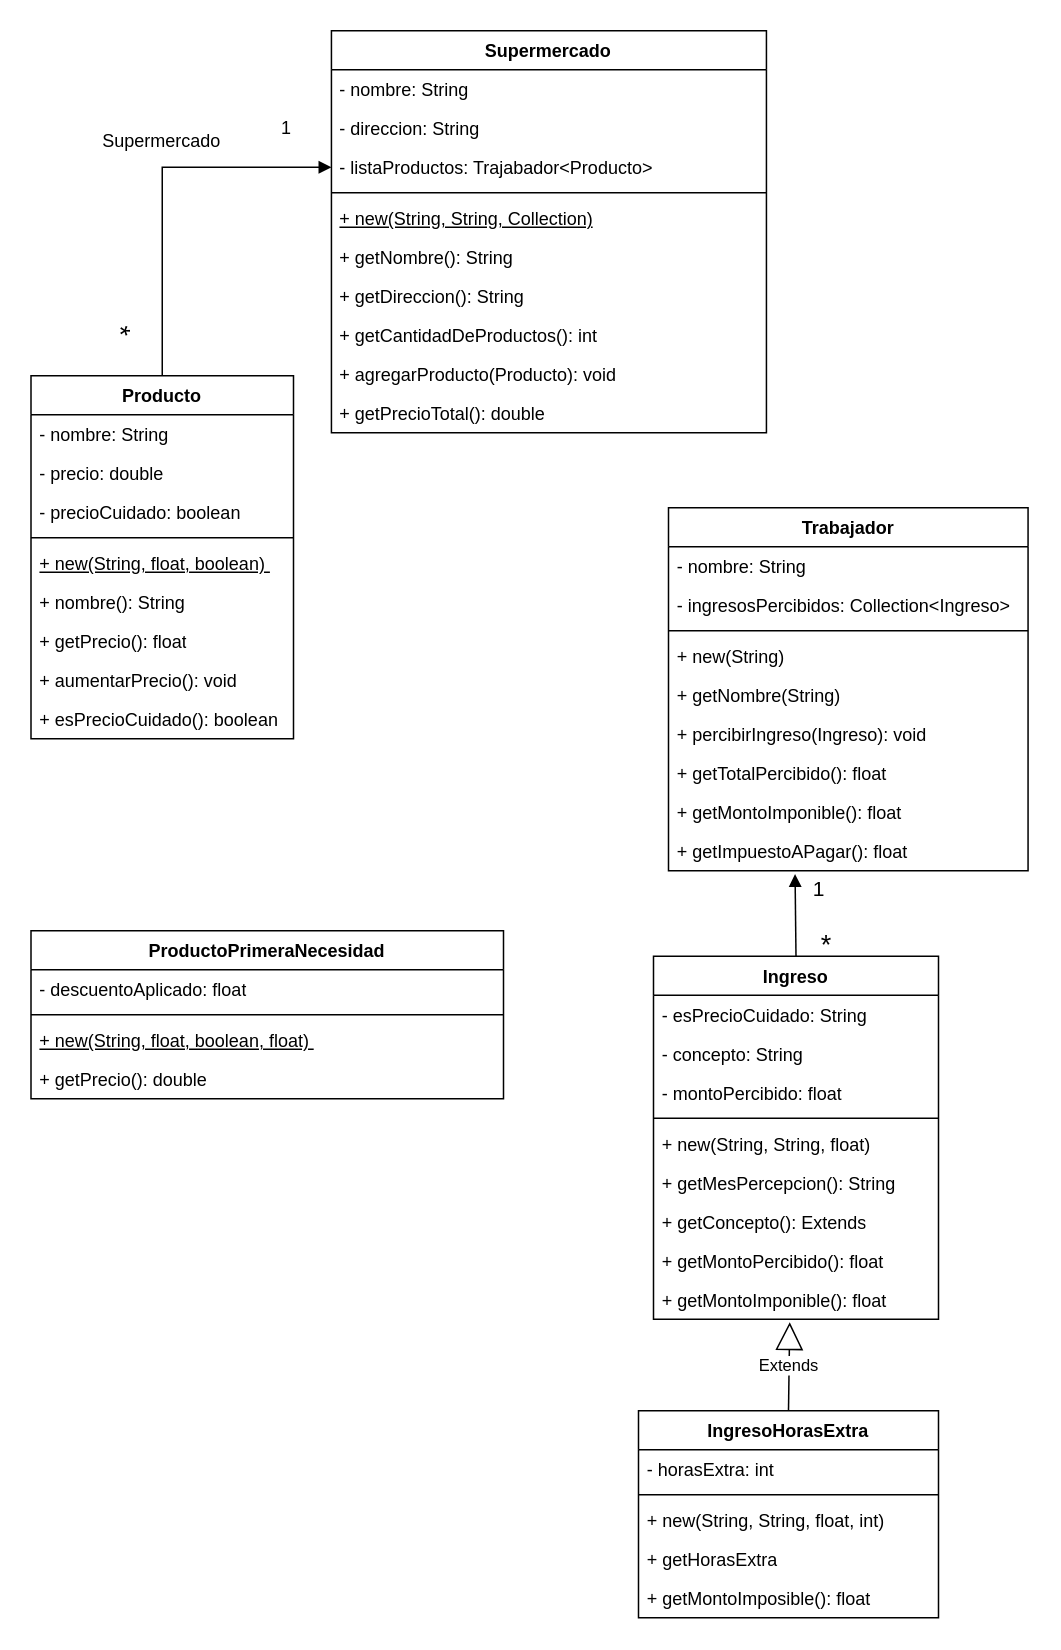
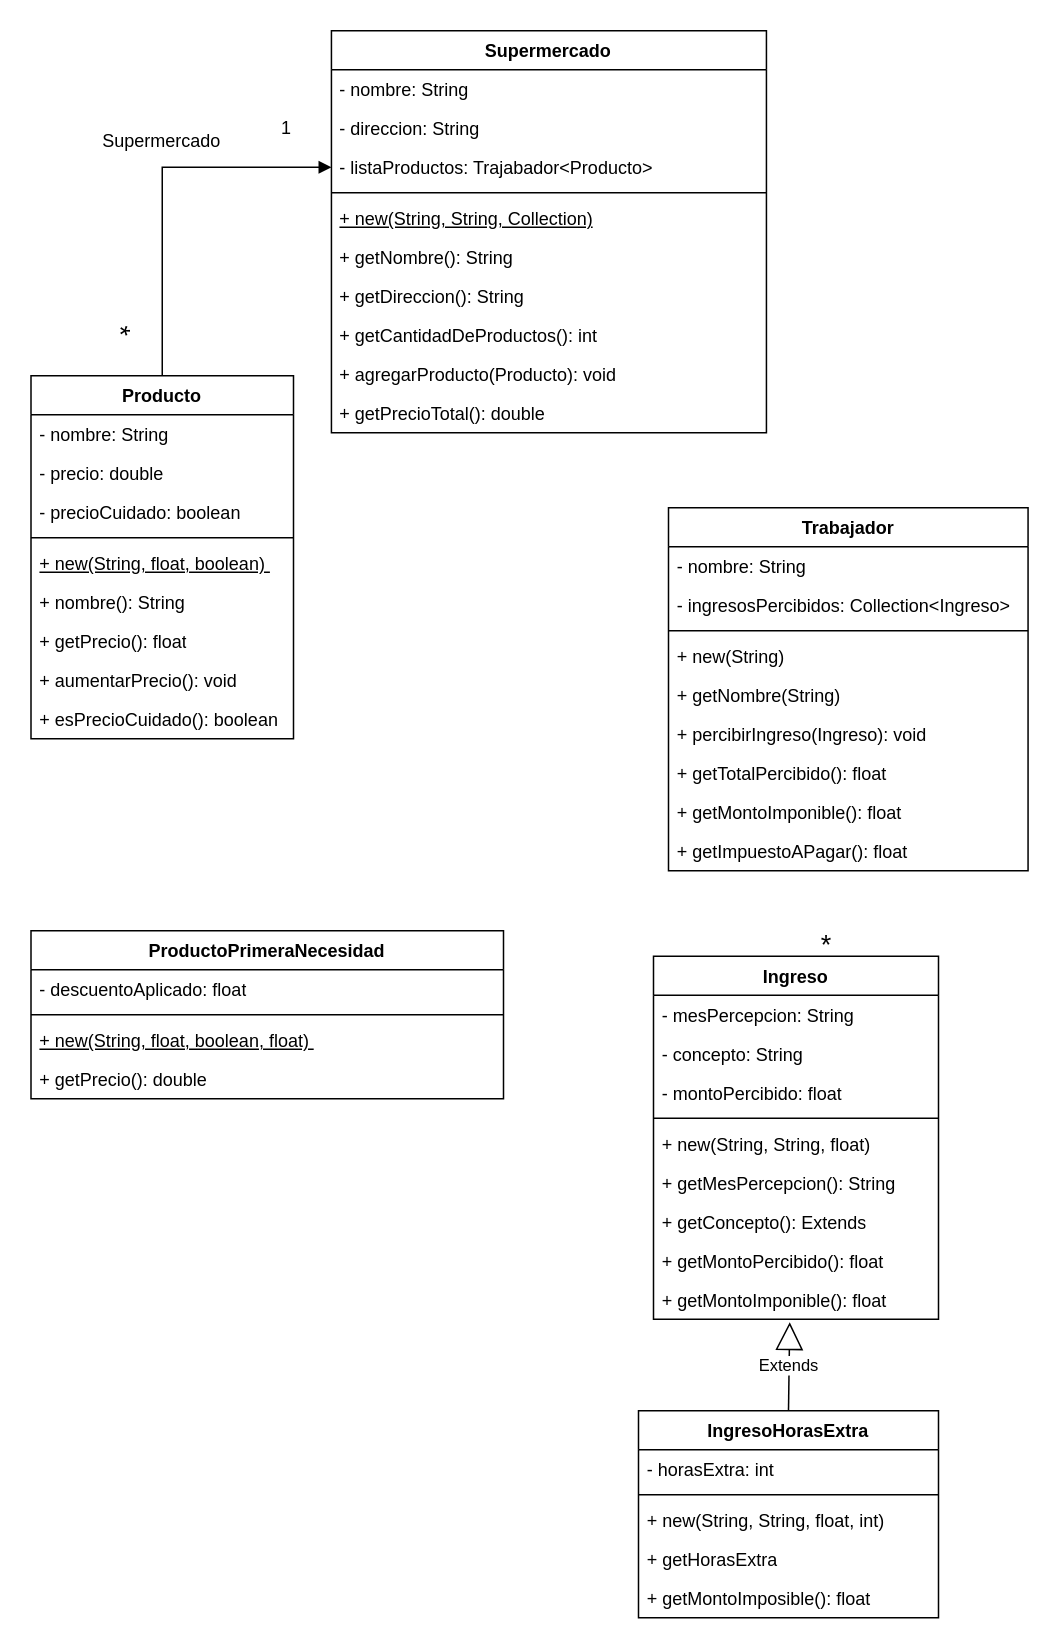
(795, 921) -> none
(774, 1017) -> (766, 1017)
